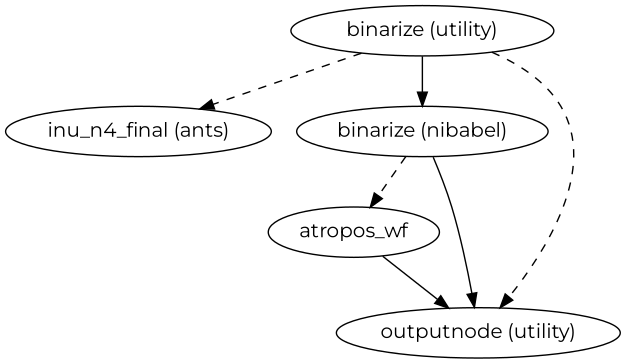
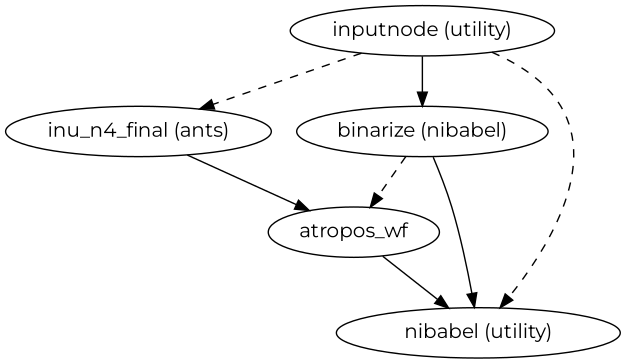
(422, 31) -> (422, 31)
none -> (242, 180)
(478, 333) -> (478, 333)
